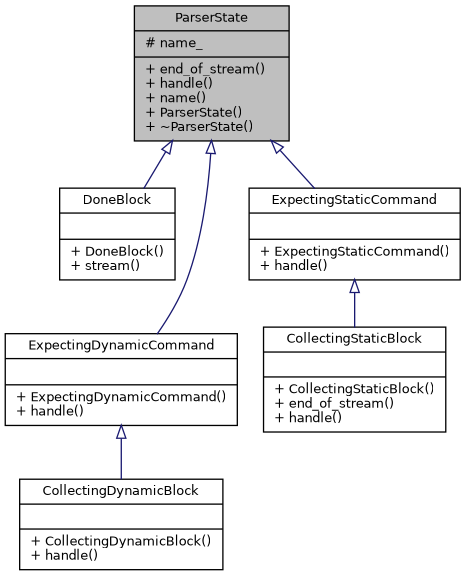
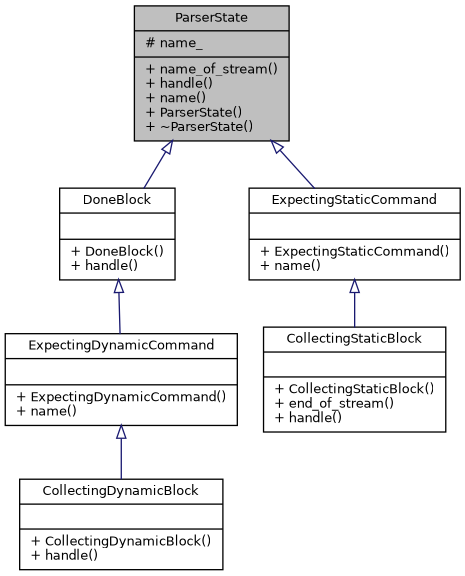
(205, 69) -> (212, 69)
(197, 248) -> (119, 313)
(106, 266) -> (104, 266)
(294, 266) -> (290, 266)
(50, 412) -> (47, 412)
